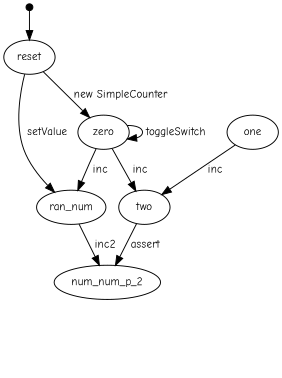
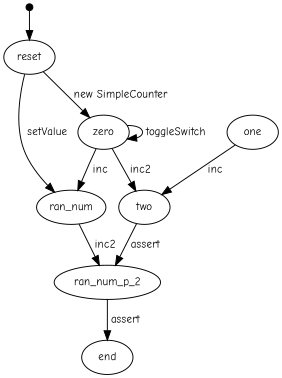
(141, 170) -> (141, 170)
(107, 282) -> (107, 282)
none -> (107, 357)
